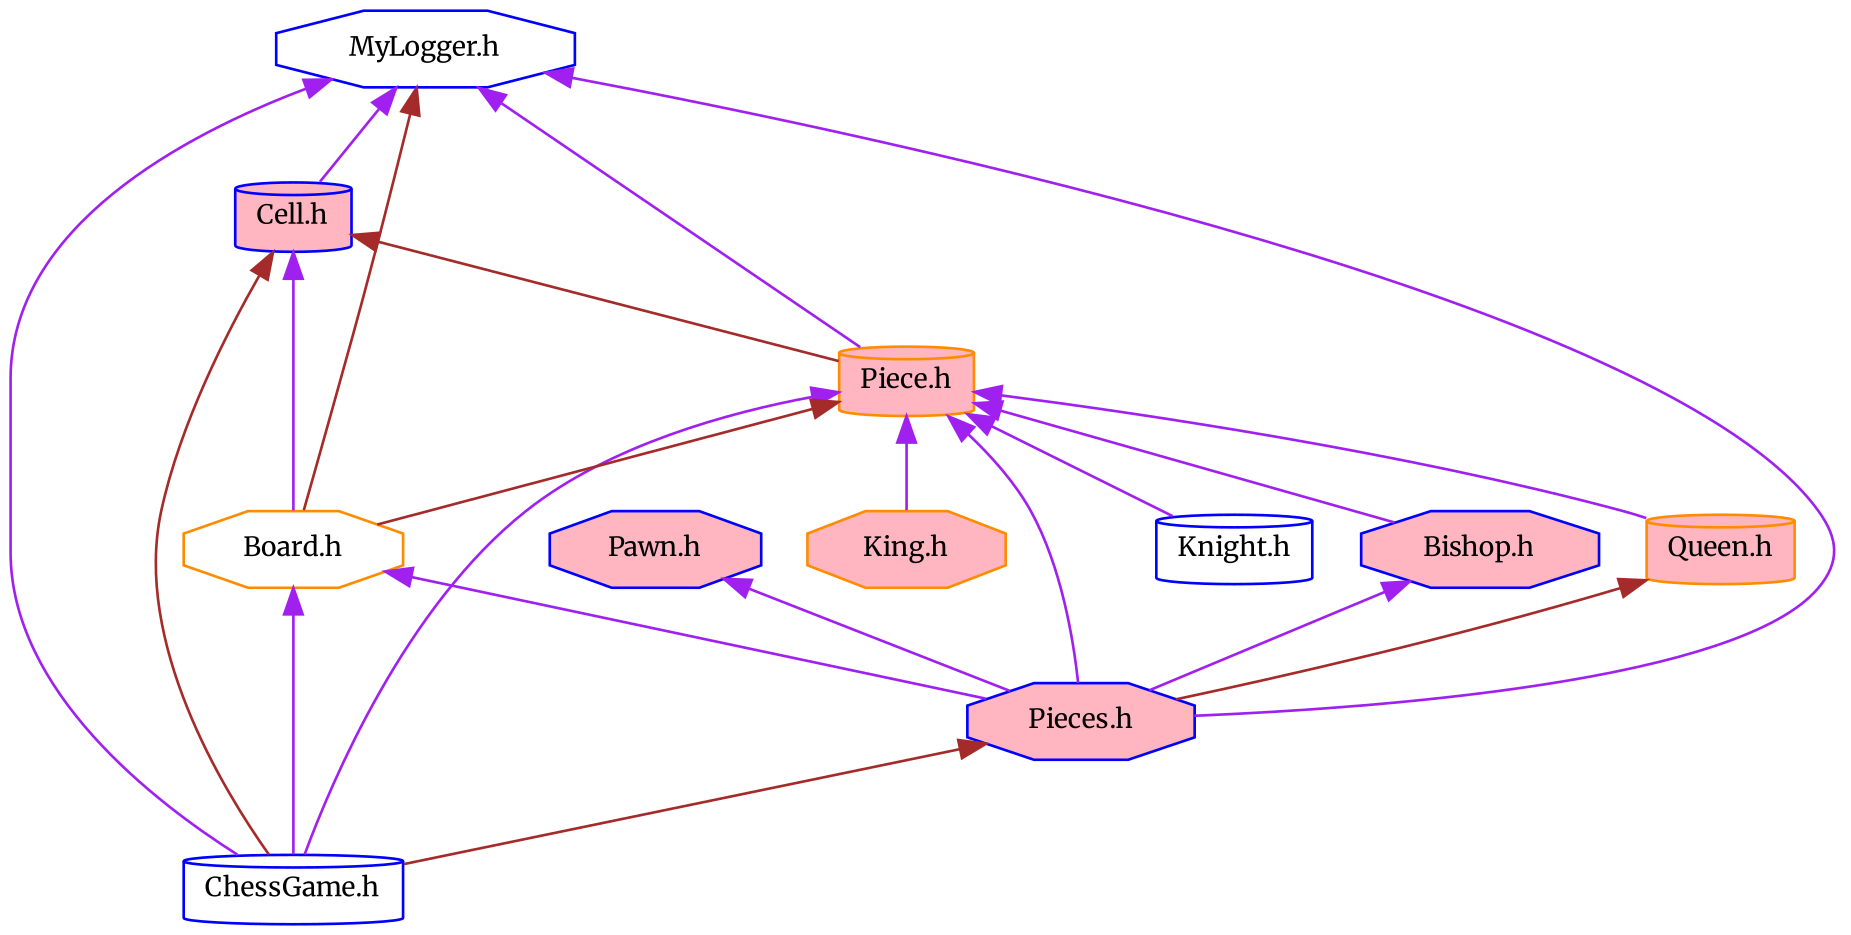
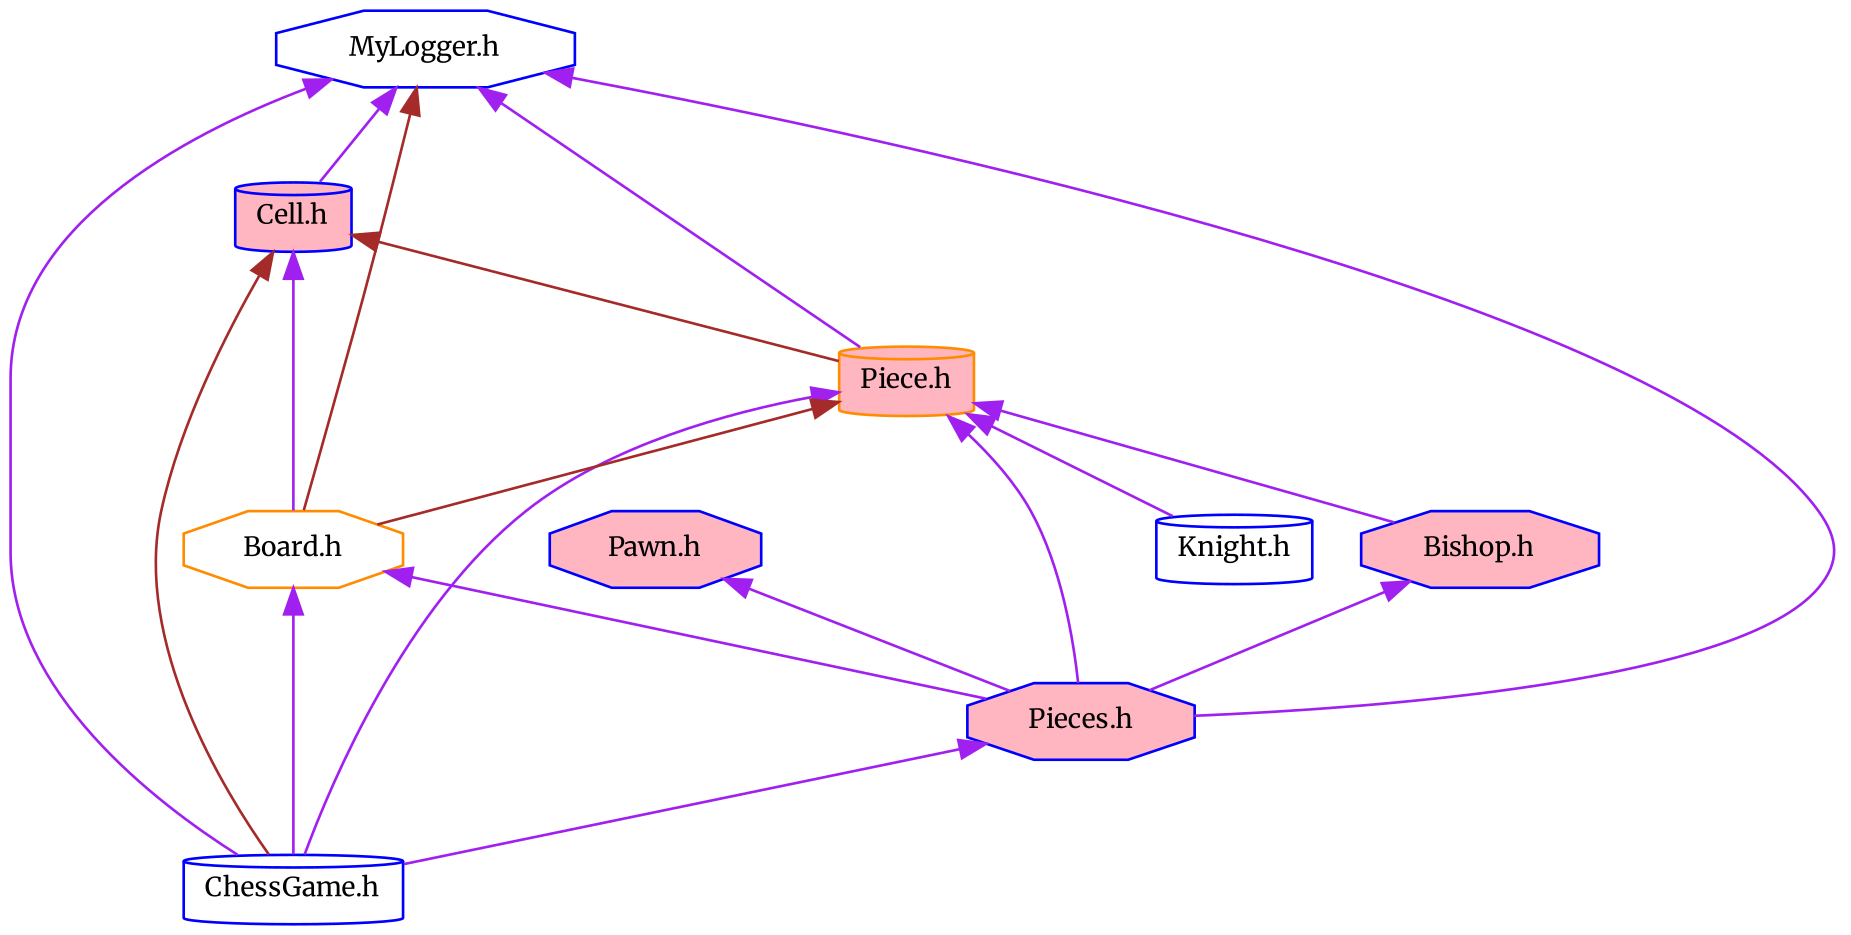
(907, 549) -> none
(1721, 549) -> none
(682, 807) -> (682, 807)
